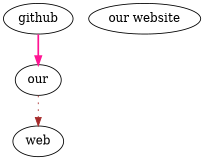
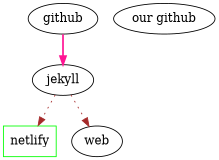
(145, 19) -> (164, 19)
(38, 80) -> (63, 80)
none -> (30, 141)
